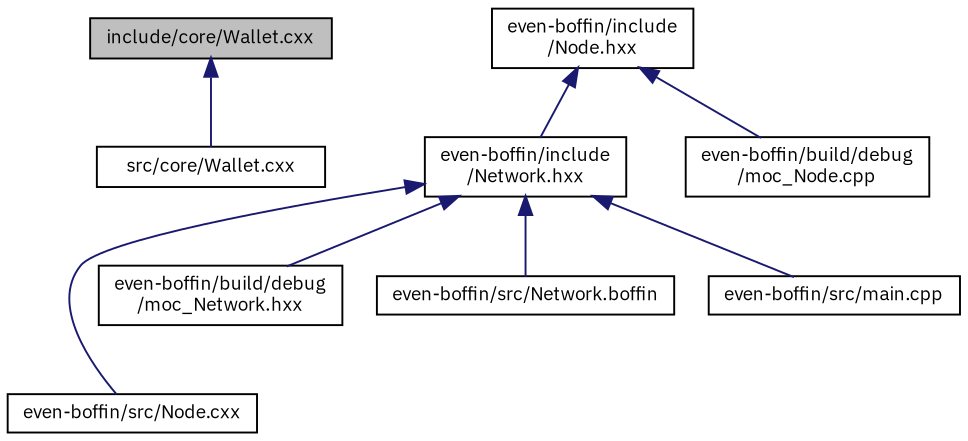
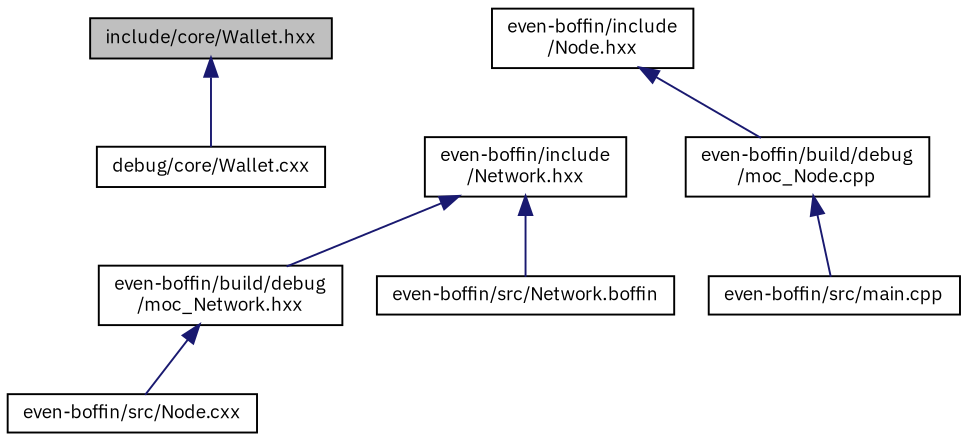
(211, 38) -> (211, 38)
(555, 111) -> none
(211, 167) -> (211, 167)
(170, 233) -> (166, 367)
(702, 240) -> (824, 246)
